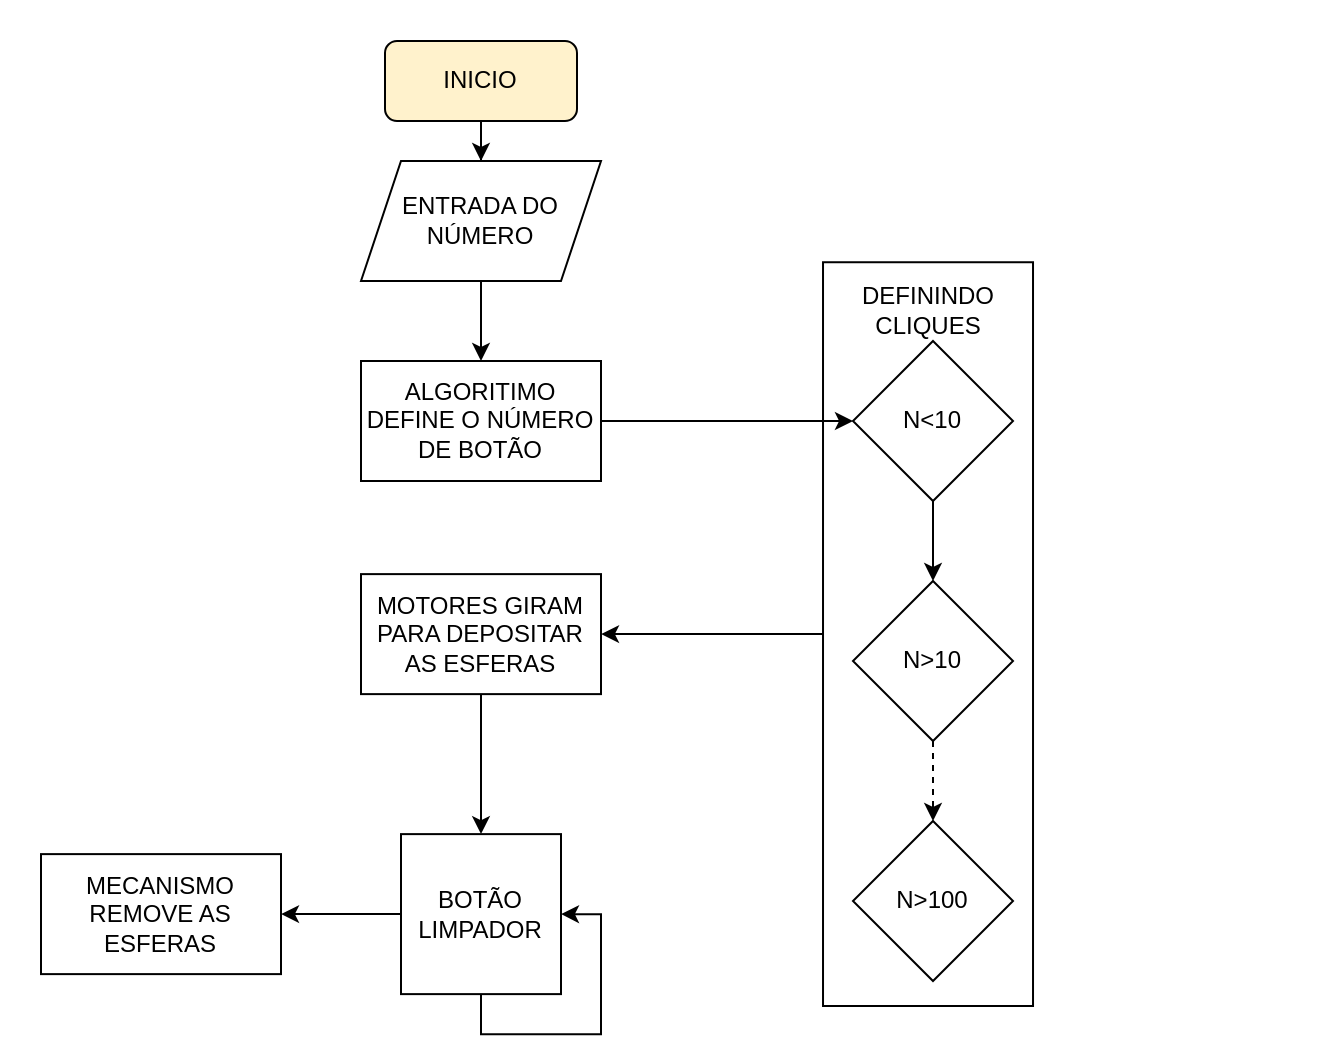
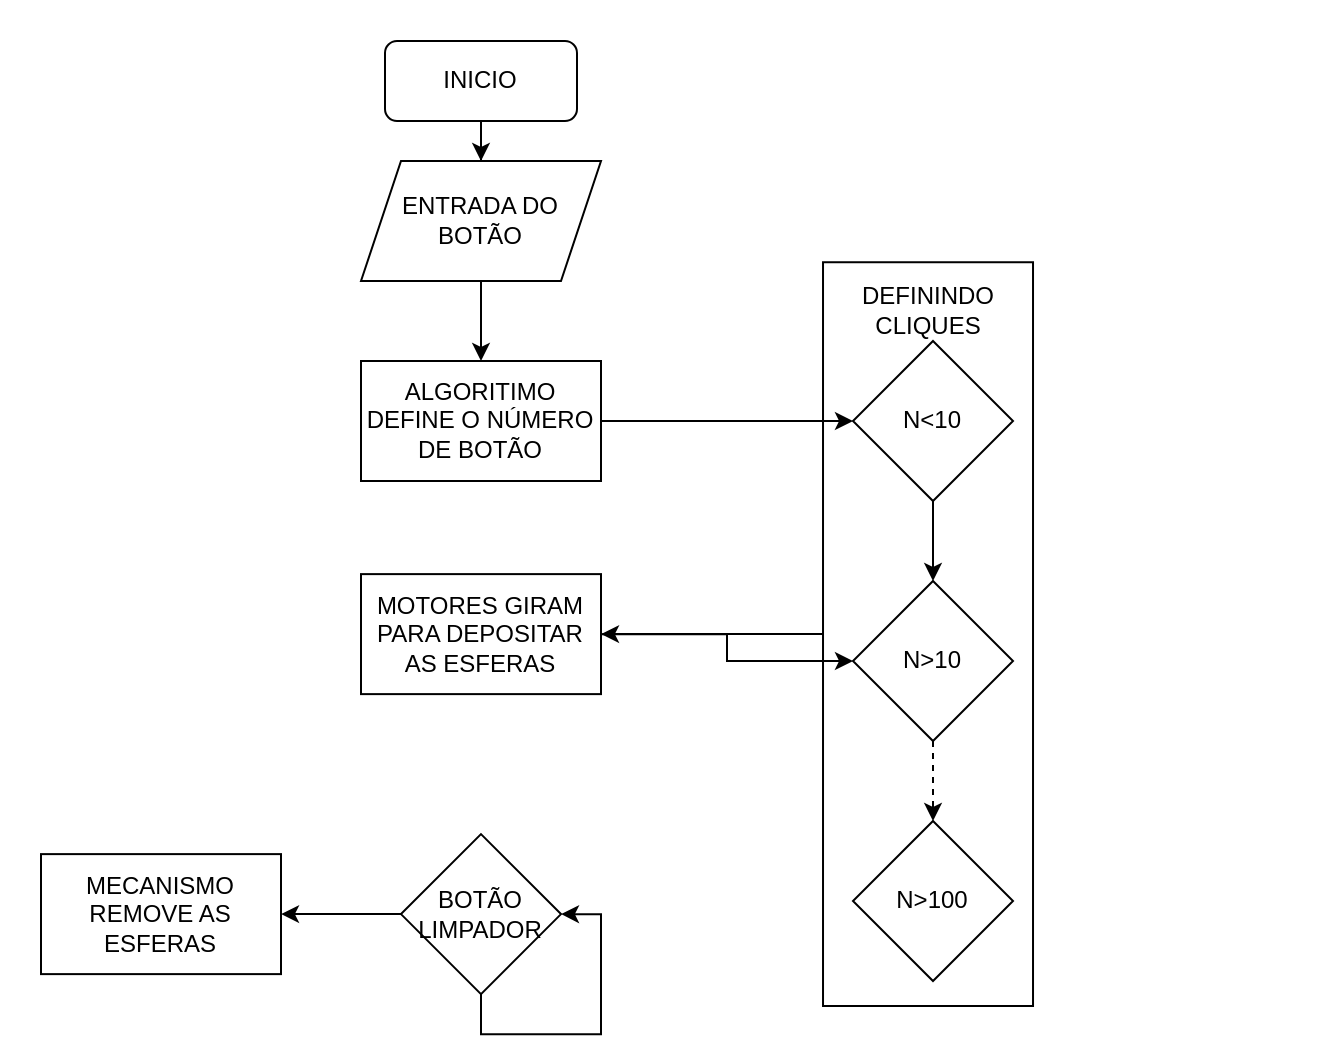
(481, 81) -> (481, 81)
(481, 221) -> (481, 221)
(481, 757) -> (772, 661)
(481, 914) -> (481, 914)
